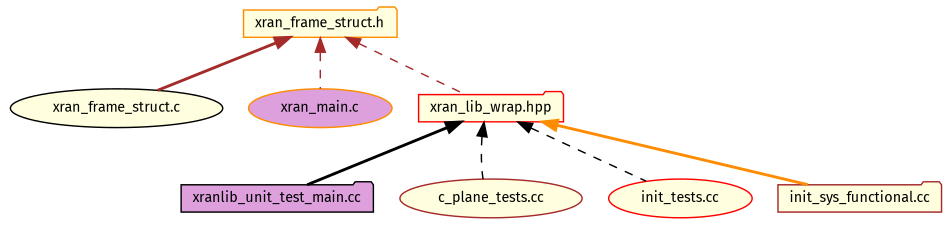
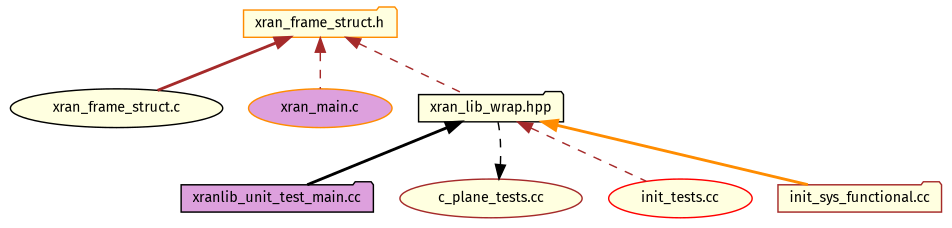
(491, 108) -> (491, 108)
(589, 155) -> (589, 155)
(481, 158) -> (500, 143)
